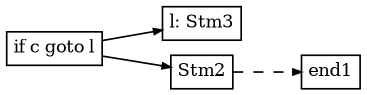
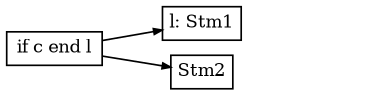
(202, 23) -> (202, 23)
(54, 49) -> (54, 49)
(331, 72) -> none
